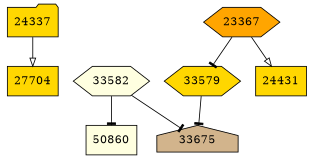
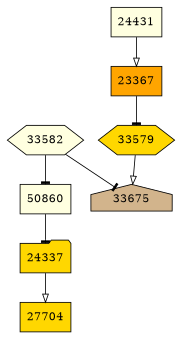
(242, 22) -> (136, 81)
(259, 48) -> (136, 48)
(281, 81) -> (136, 22)
(200, 109) -> (134, 166)
none -> (46, 227)
